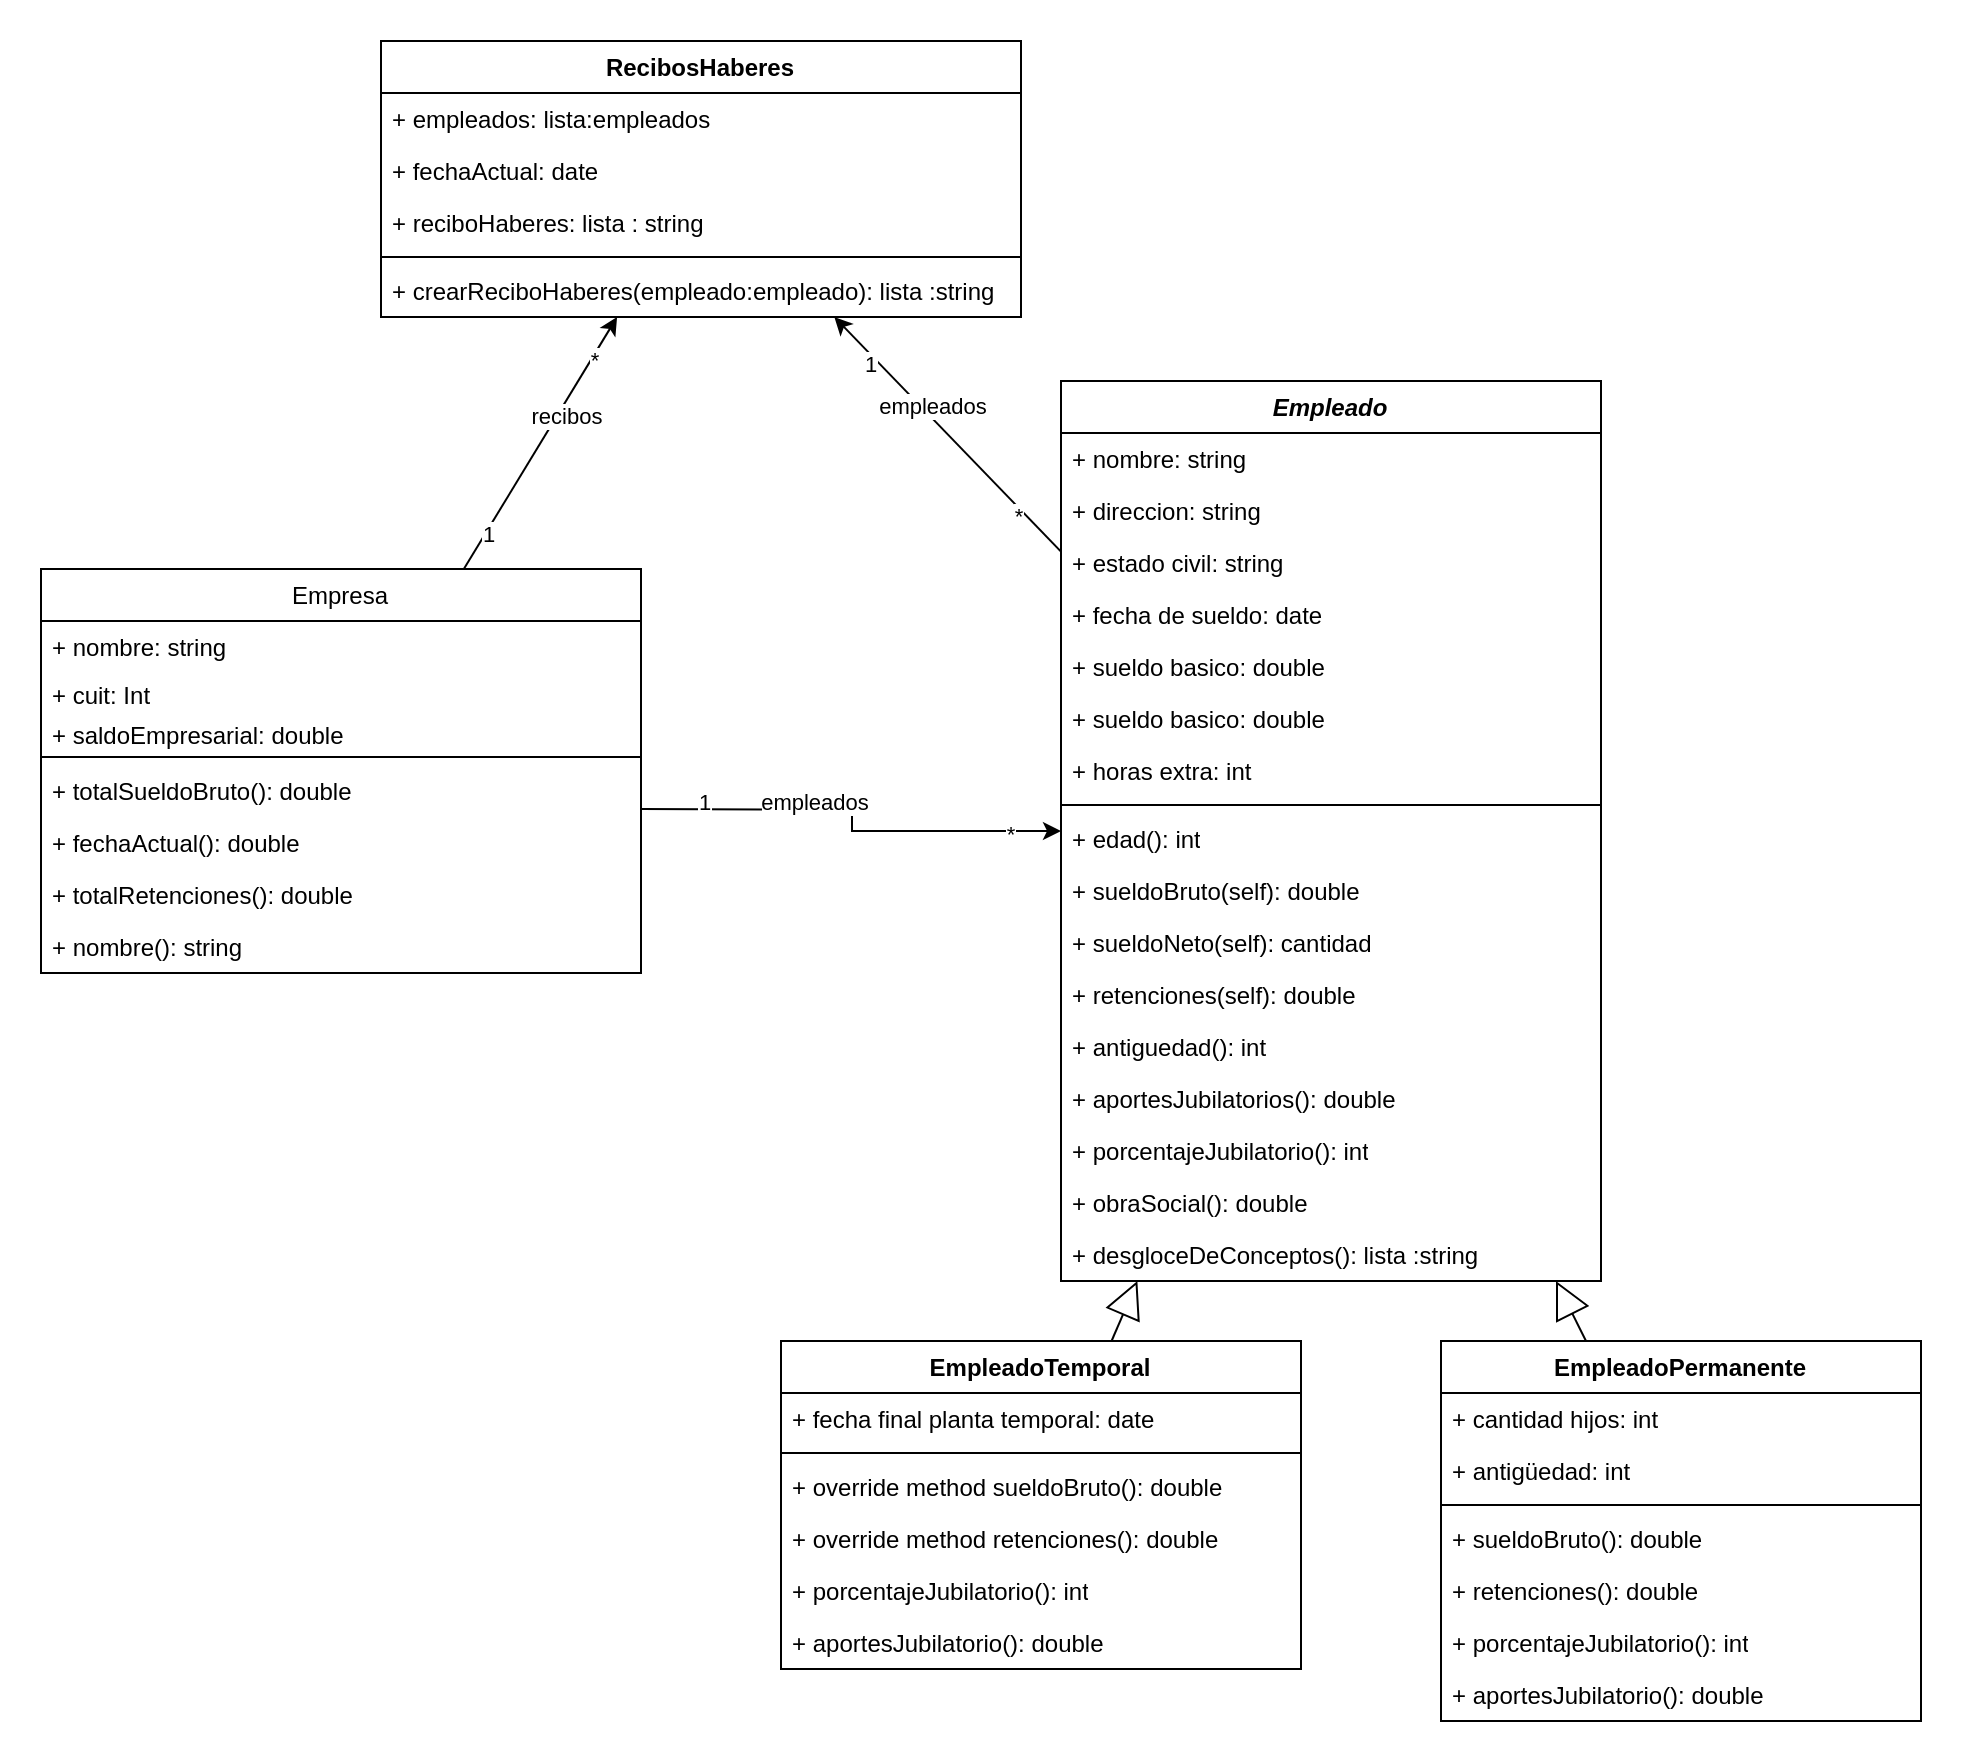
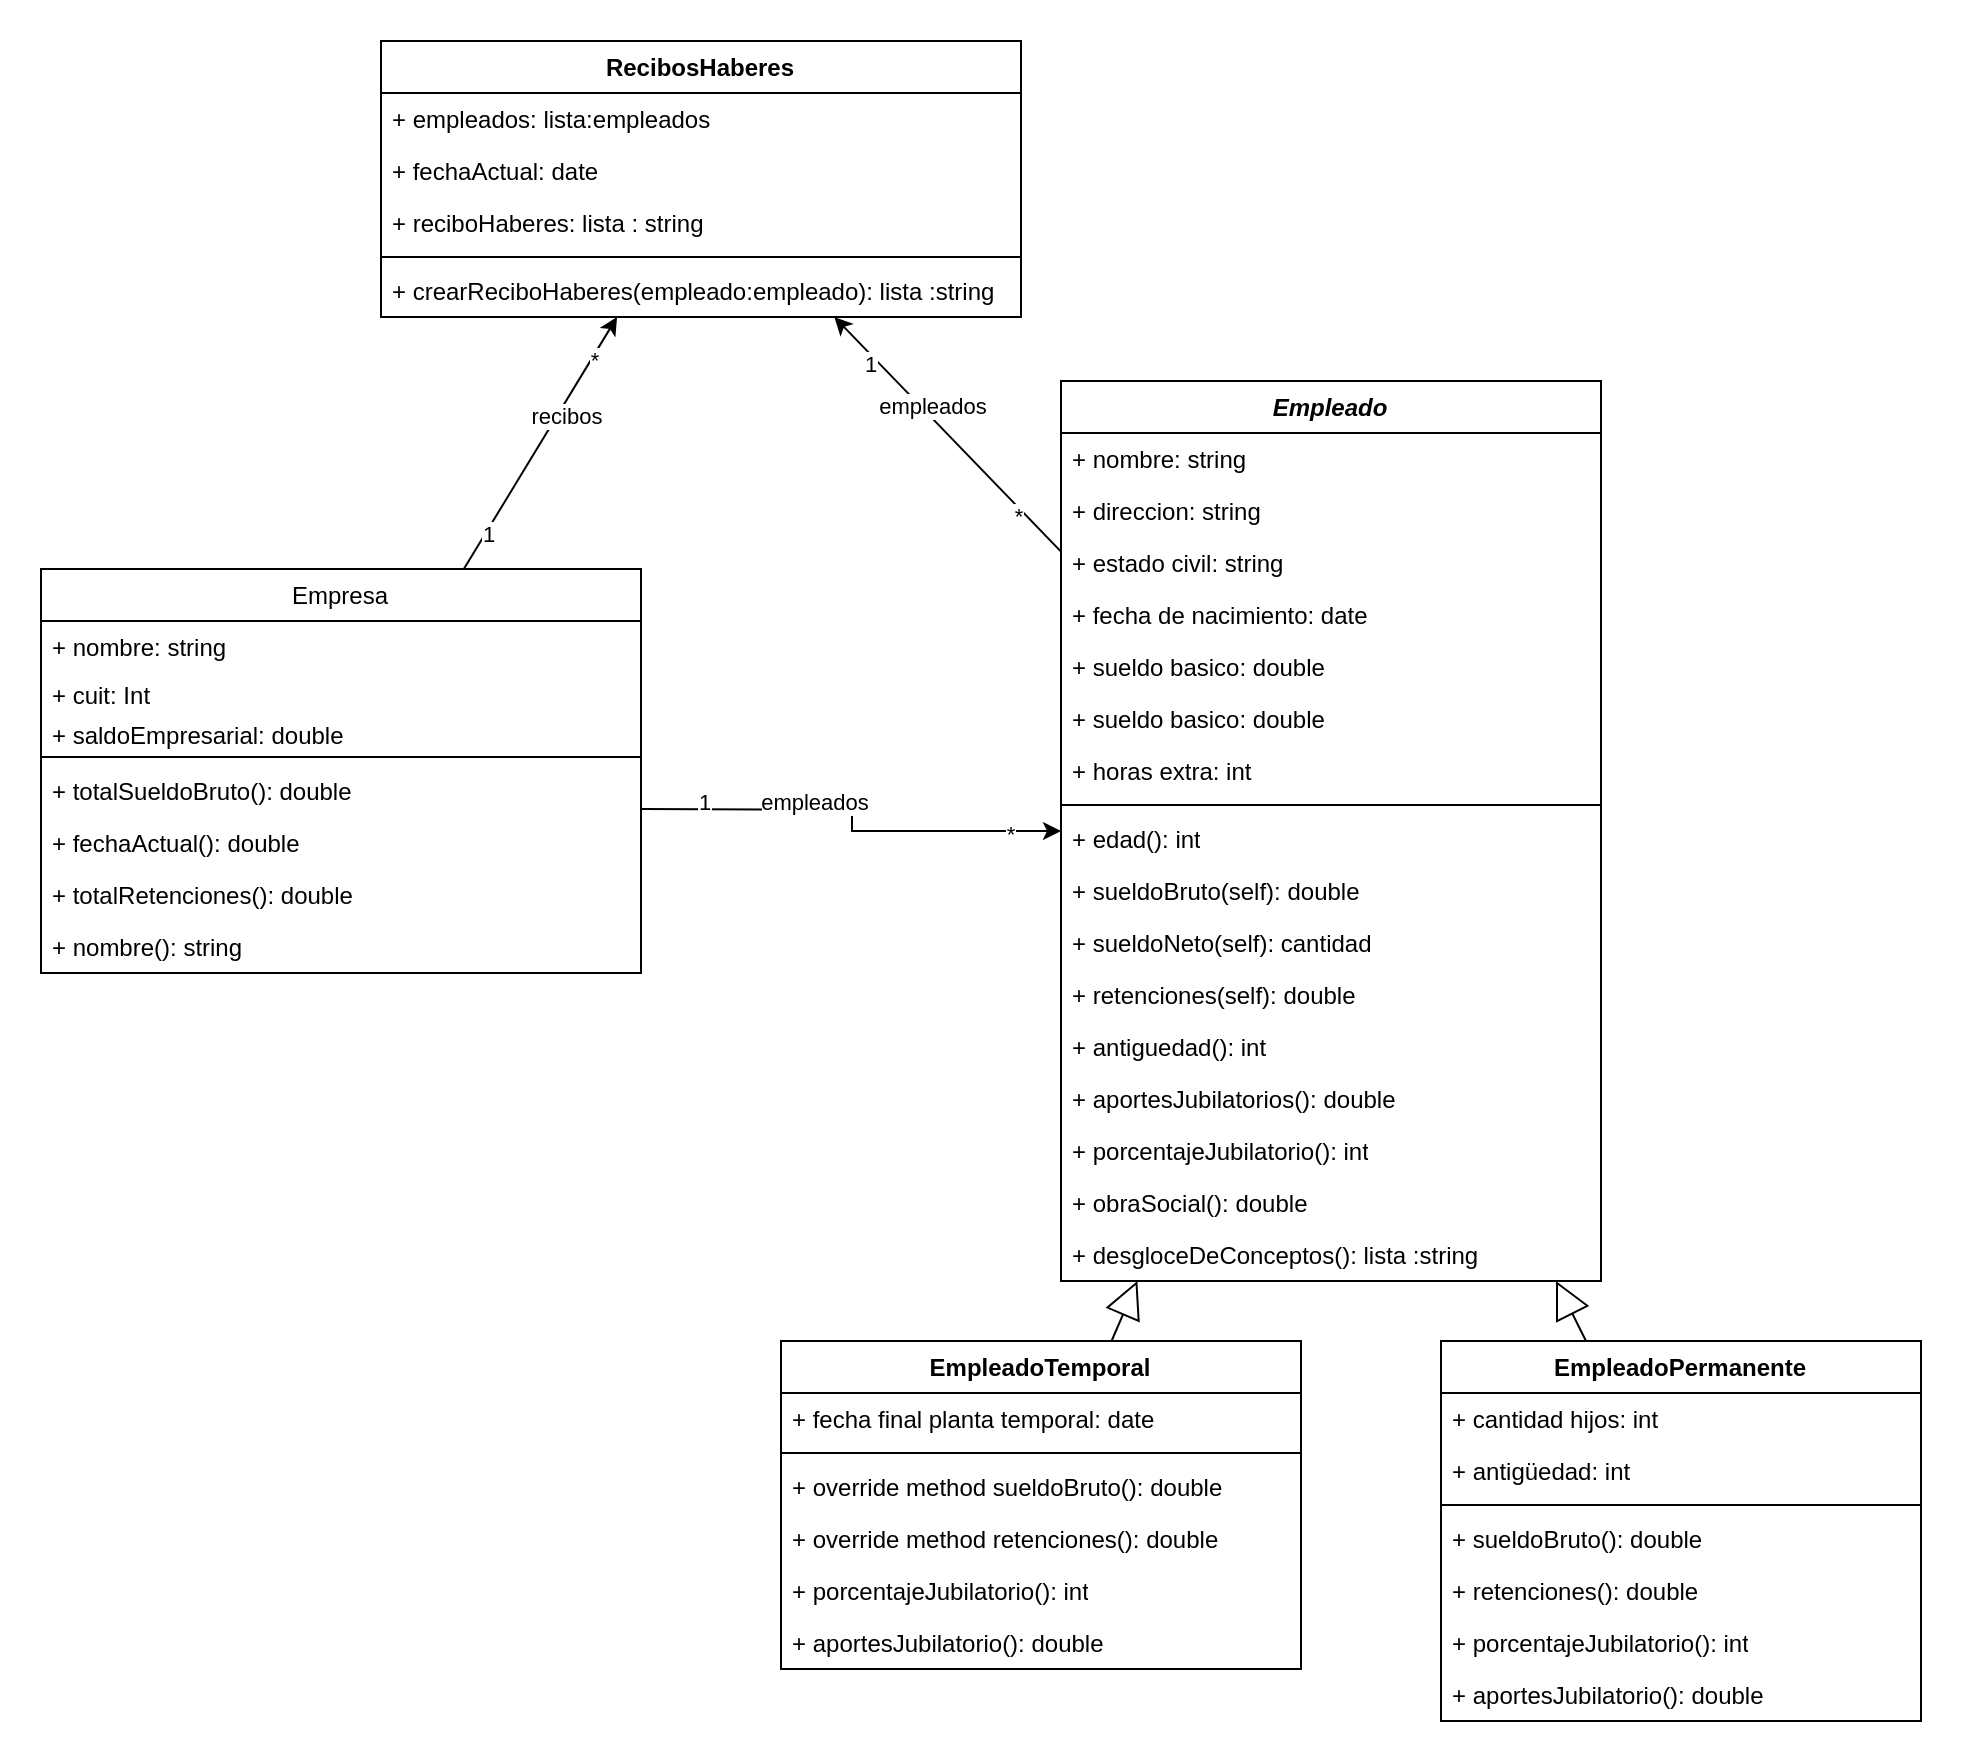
(1209, 617) -> (1233, 617)
